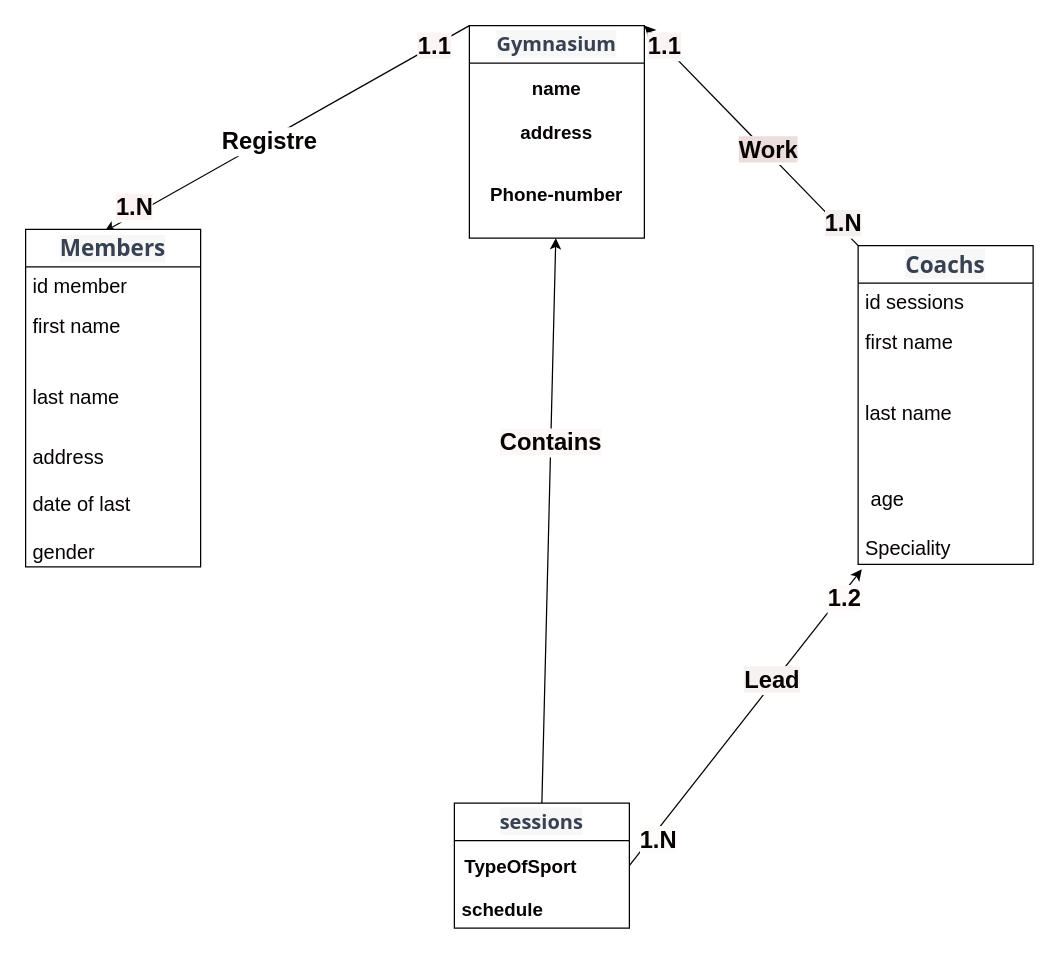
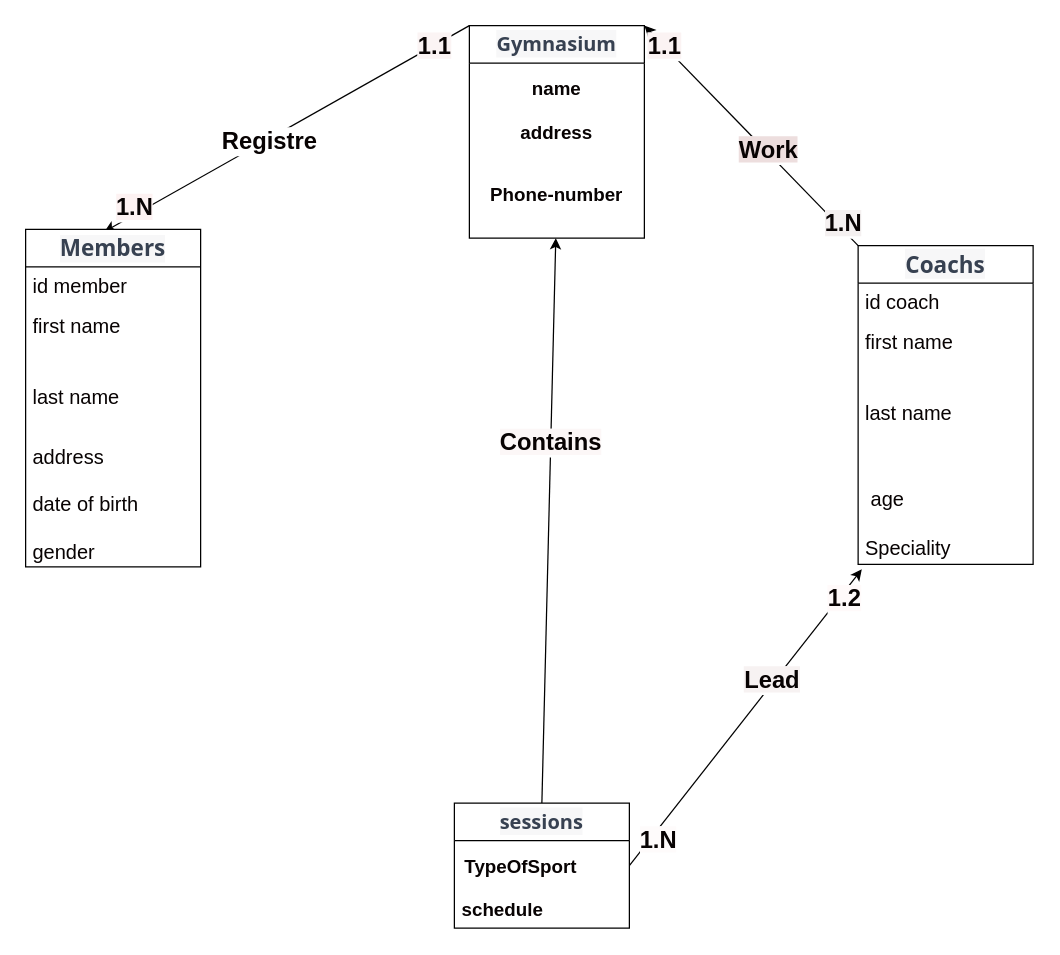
(919, 302) -> (905, 302)
(93, 504) -> (98, 504)
